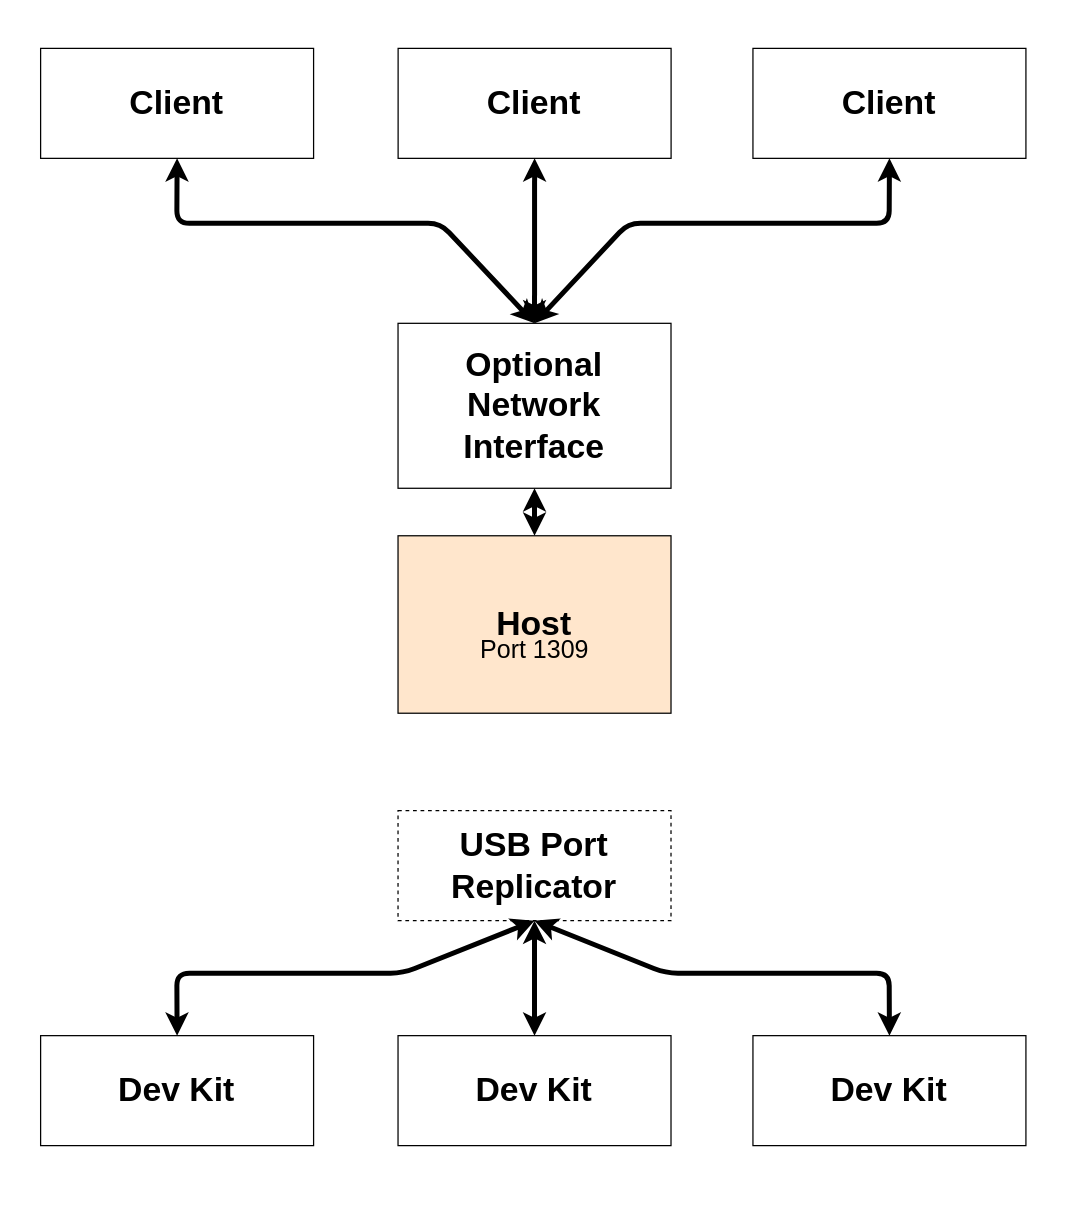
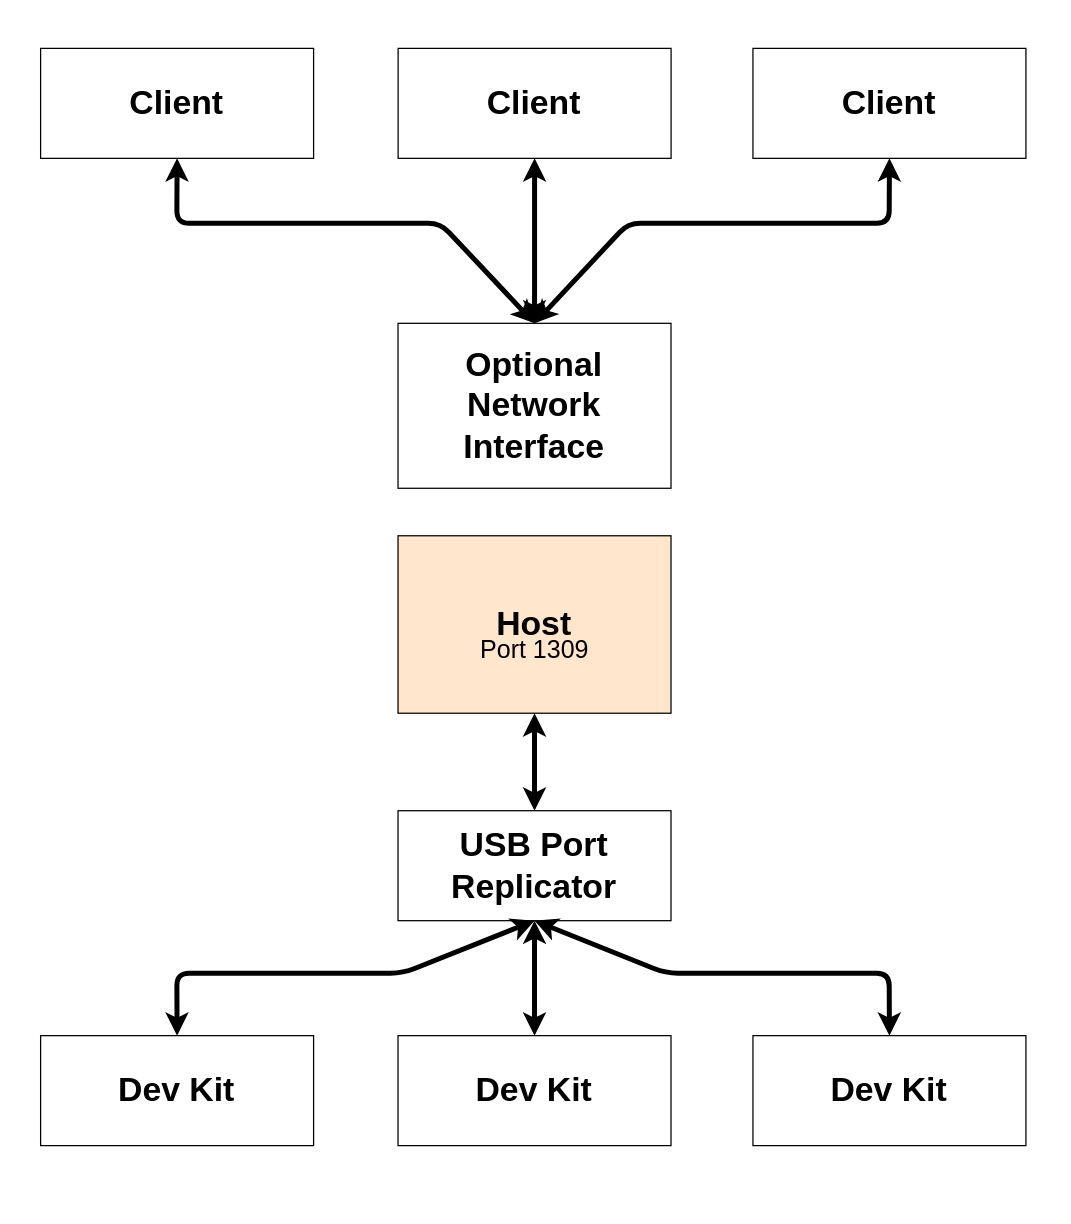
(535, 512) -> (535, 761)
(535, 866) -> (535, 866)
